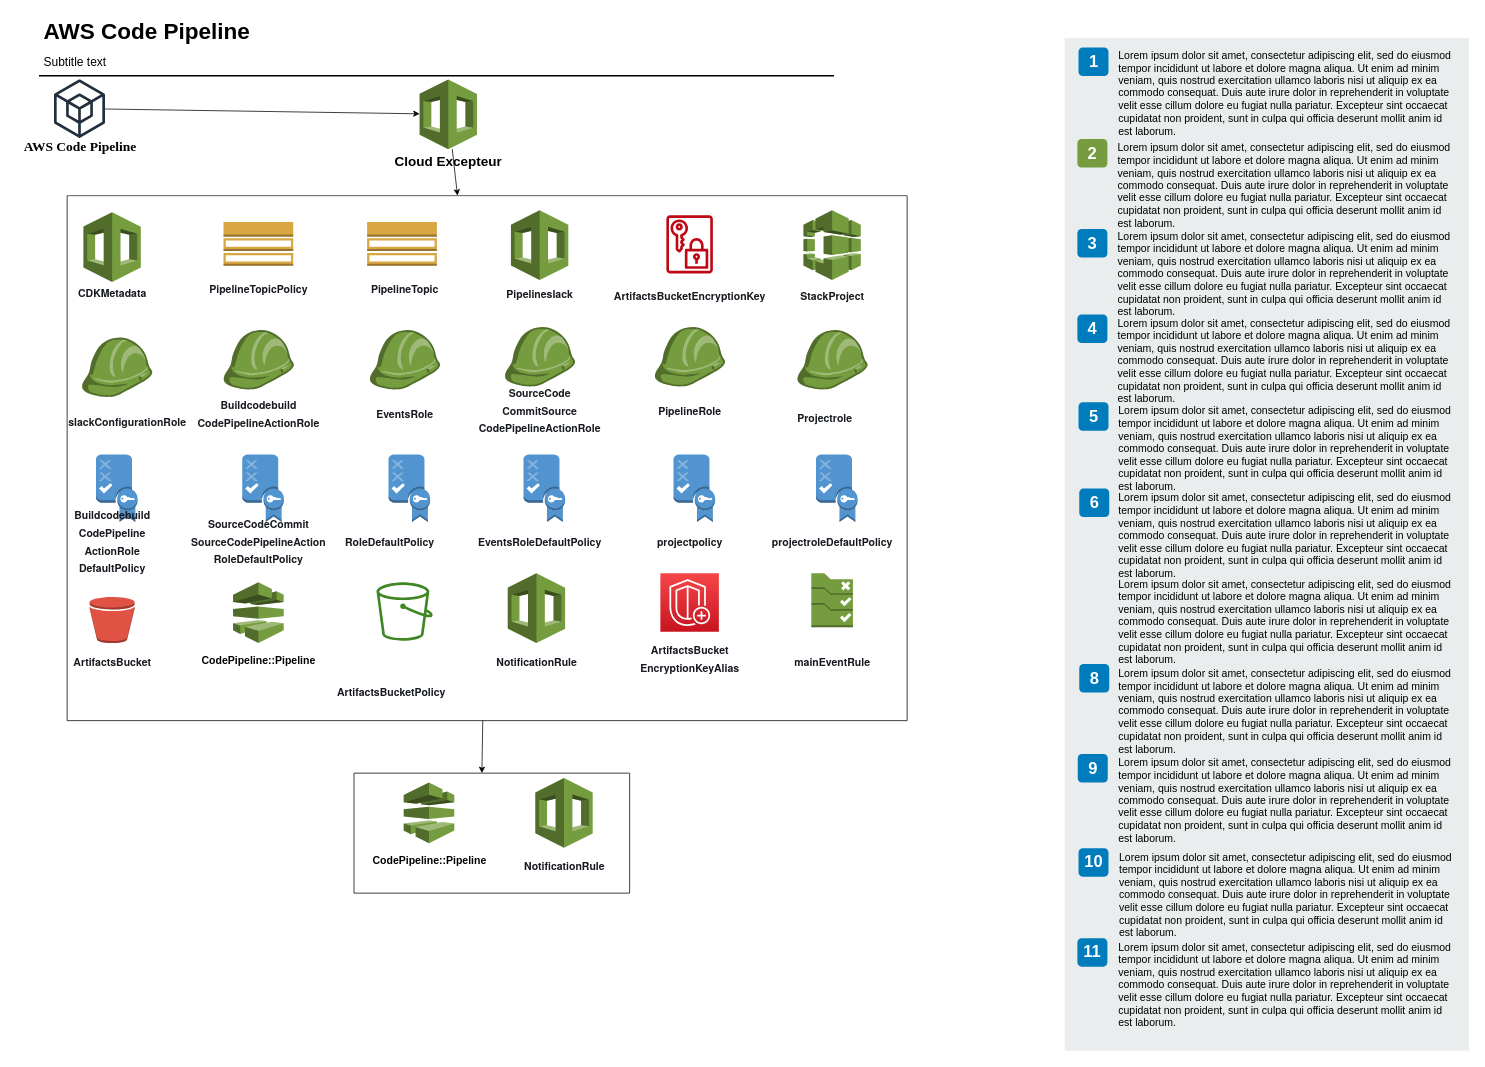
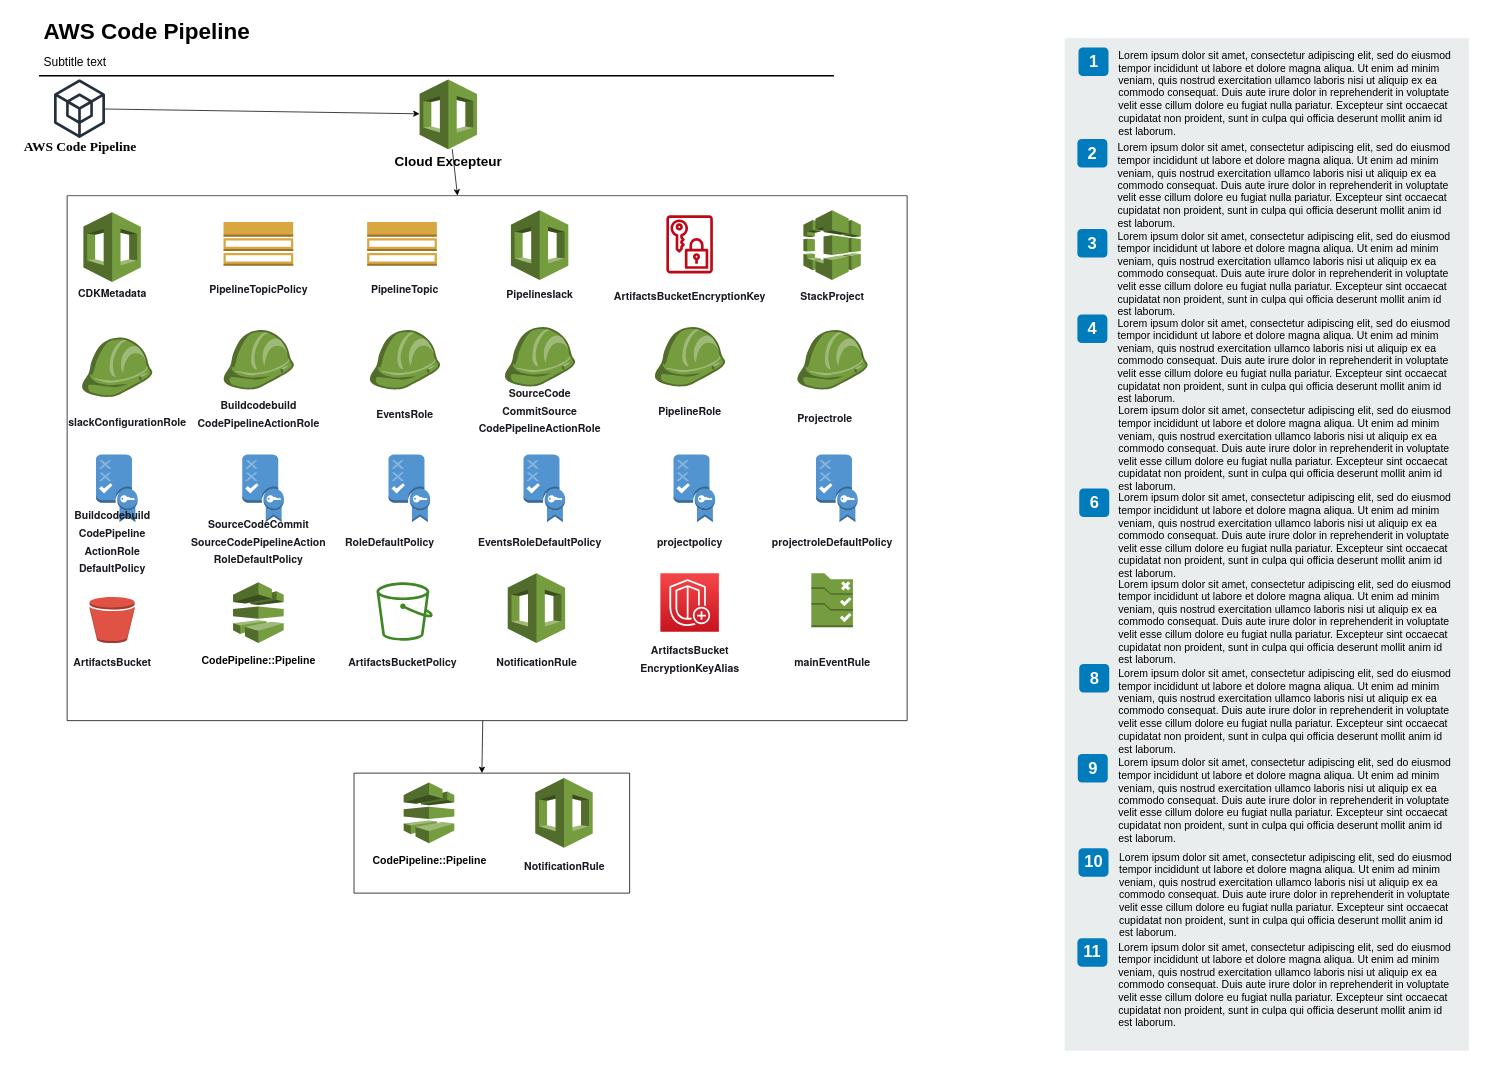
(1092, 153) -> (1092, 153)
(1094, 416) -> none
(391, 690) -> (402, 660)
